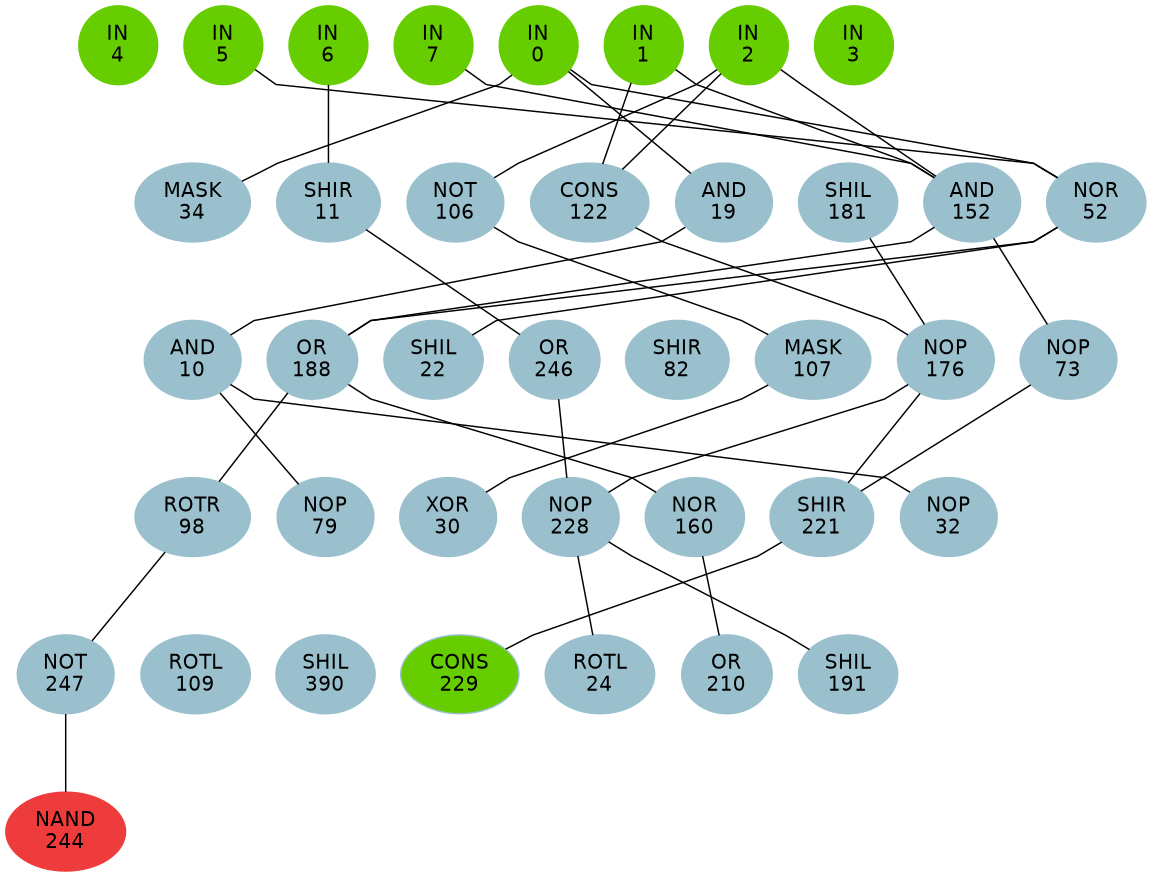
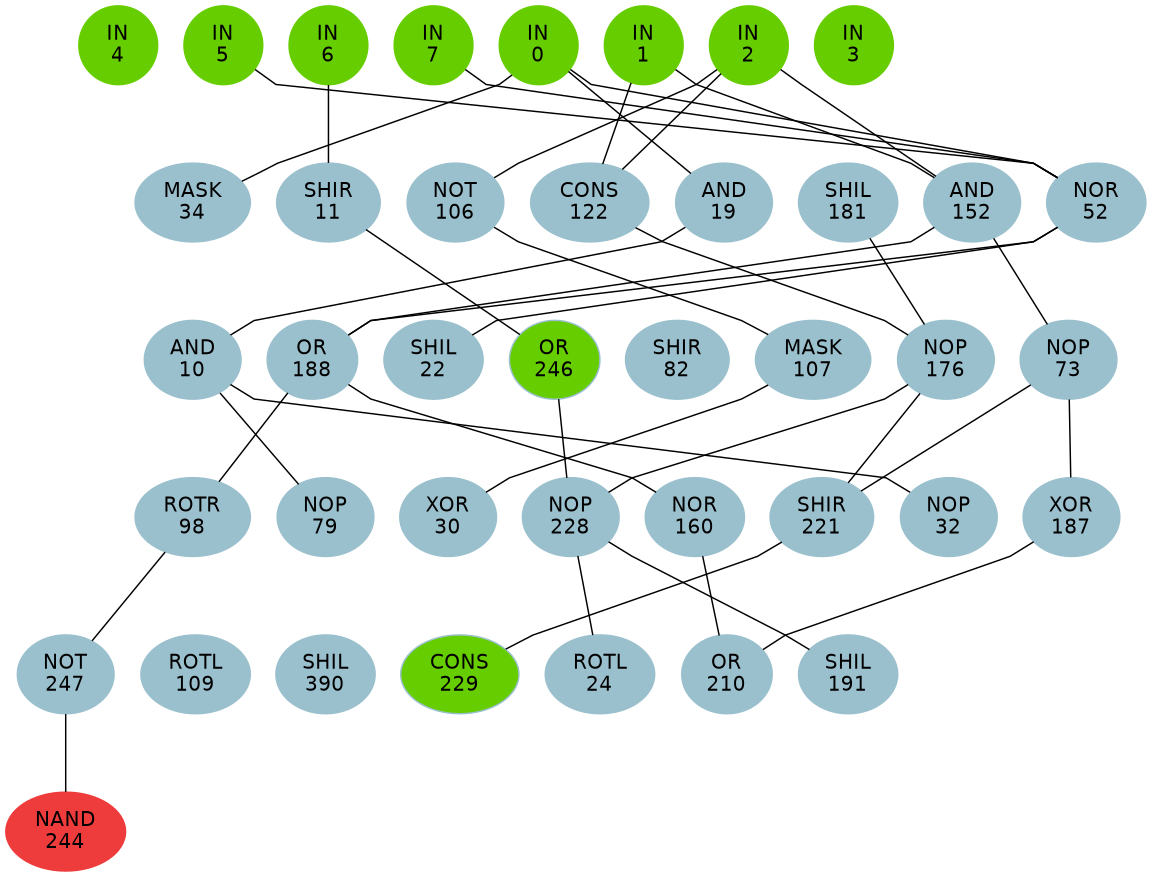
(592, 104) -> (761, 124)
(555, 360) -> (555, 360)
none -> (1071, 517)
